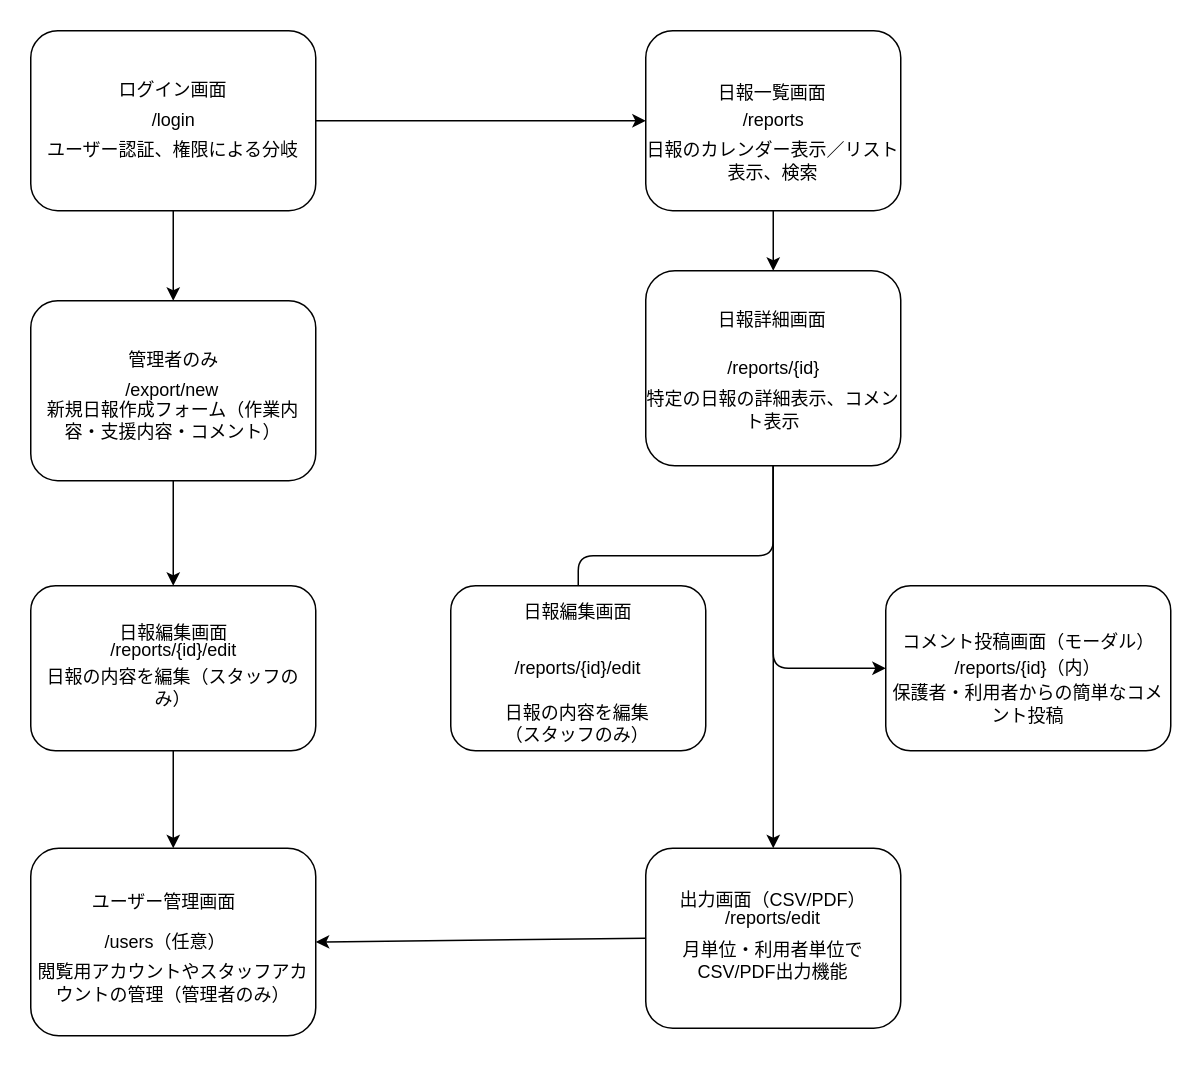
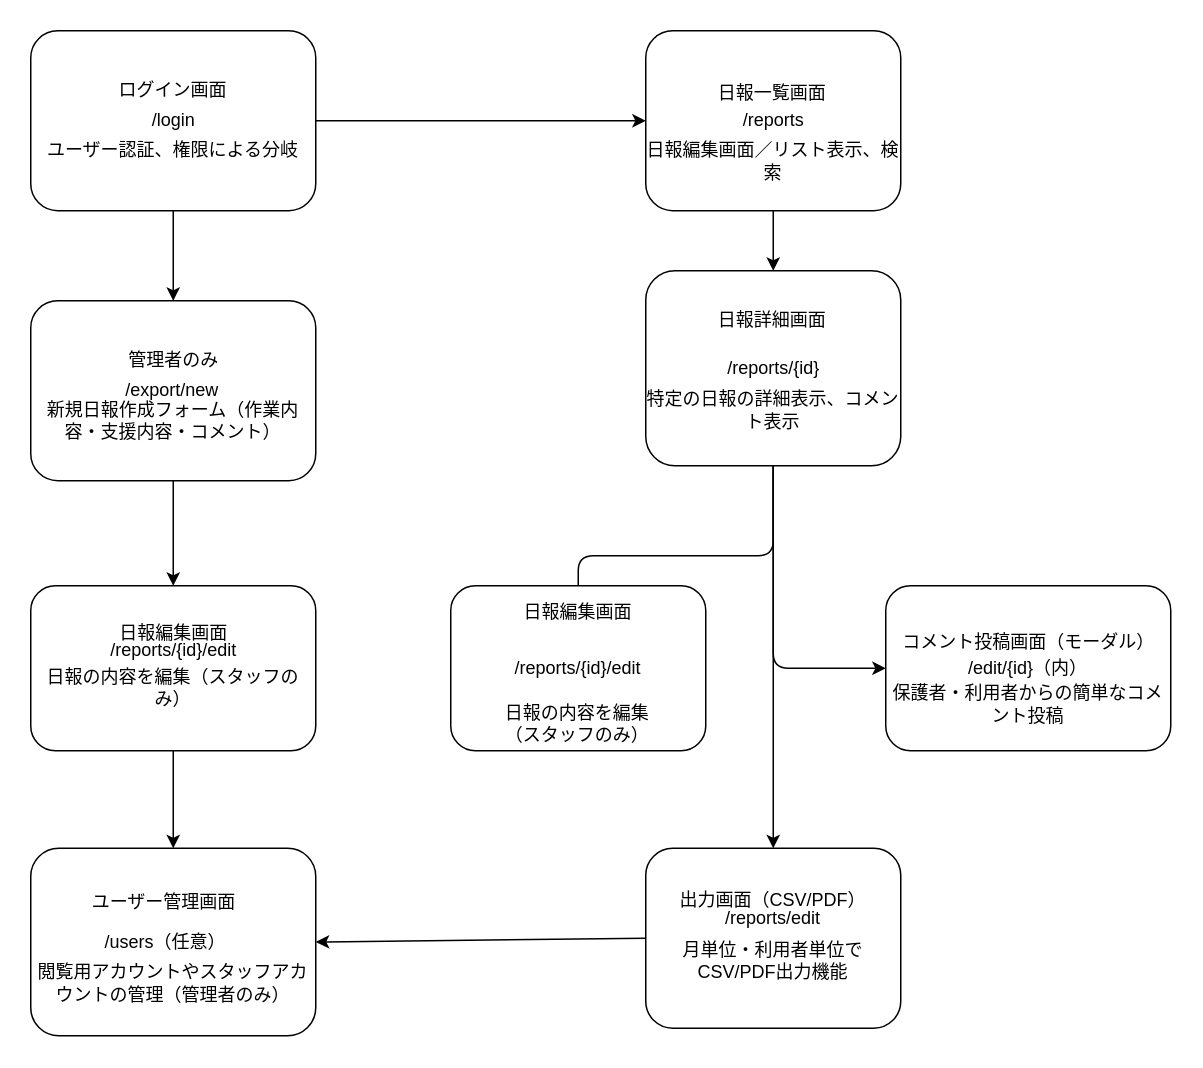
(773, 161) -> (773, 161)
(1028, 668) -> (1028, 668)
